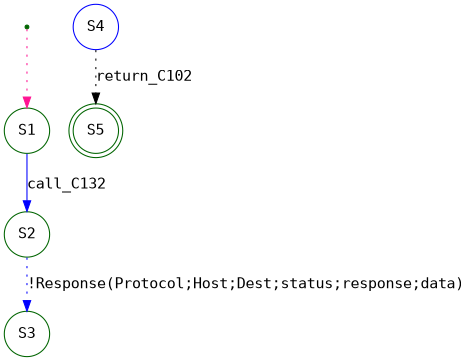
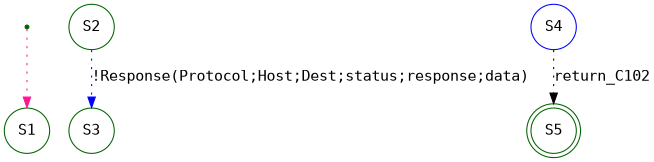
(27, 177) -> none
